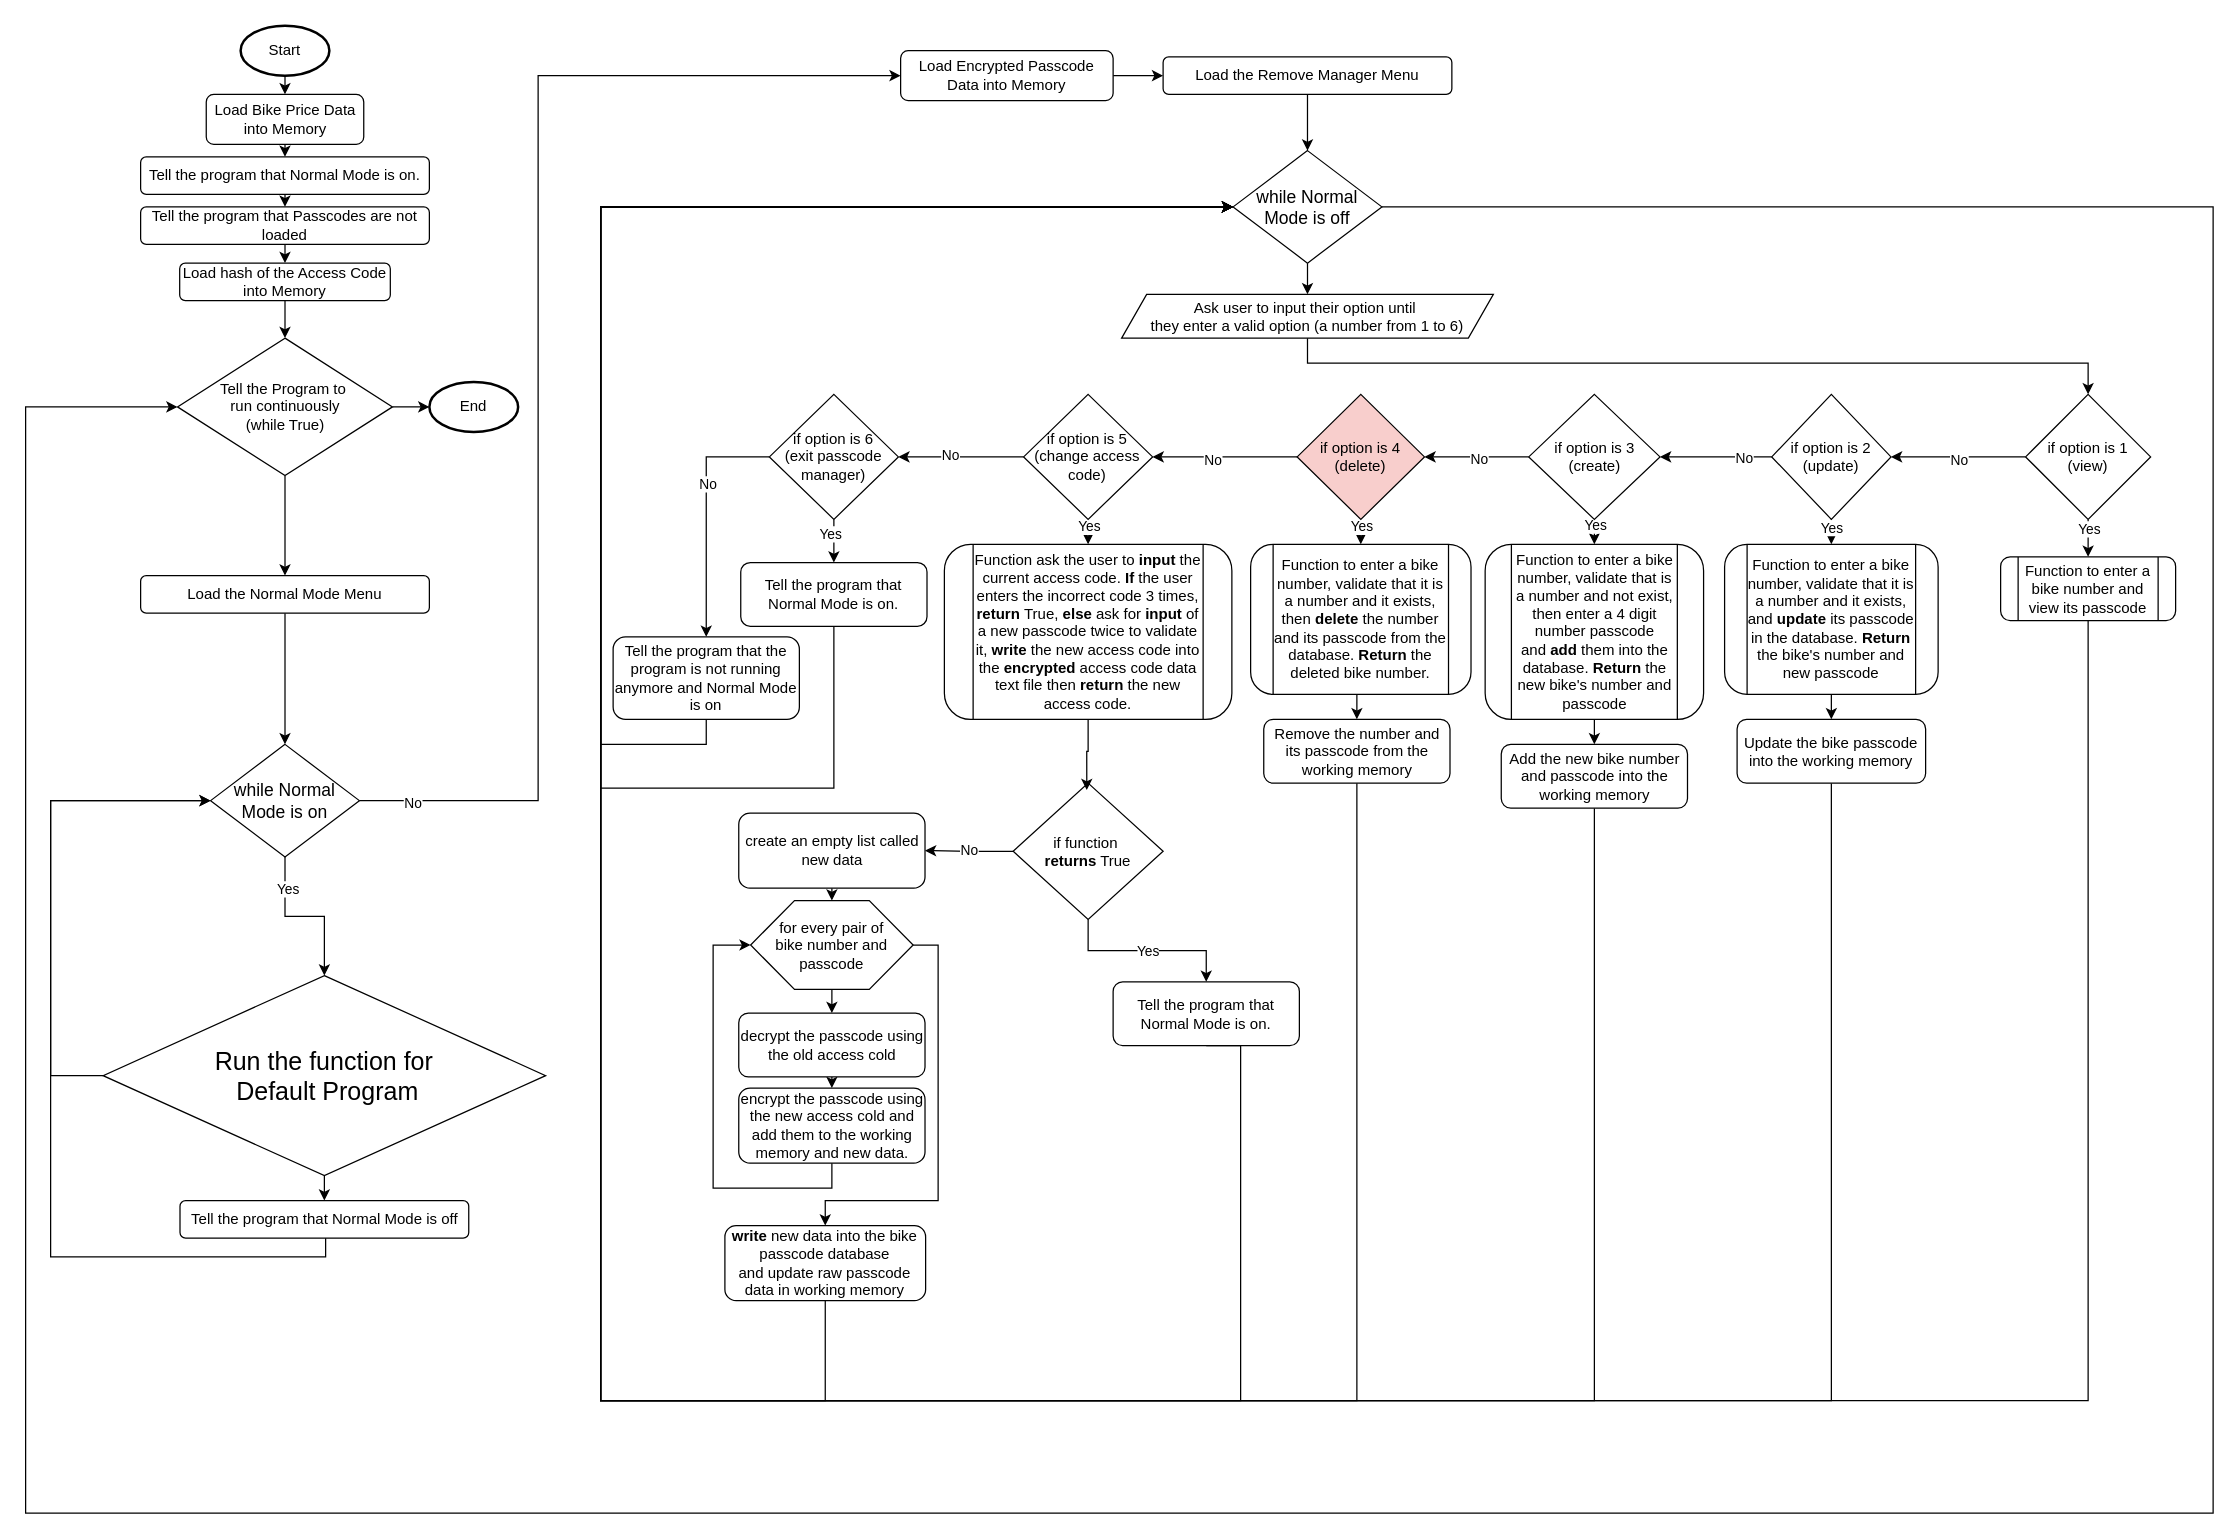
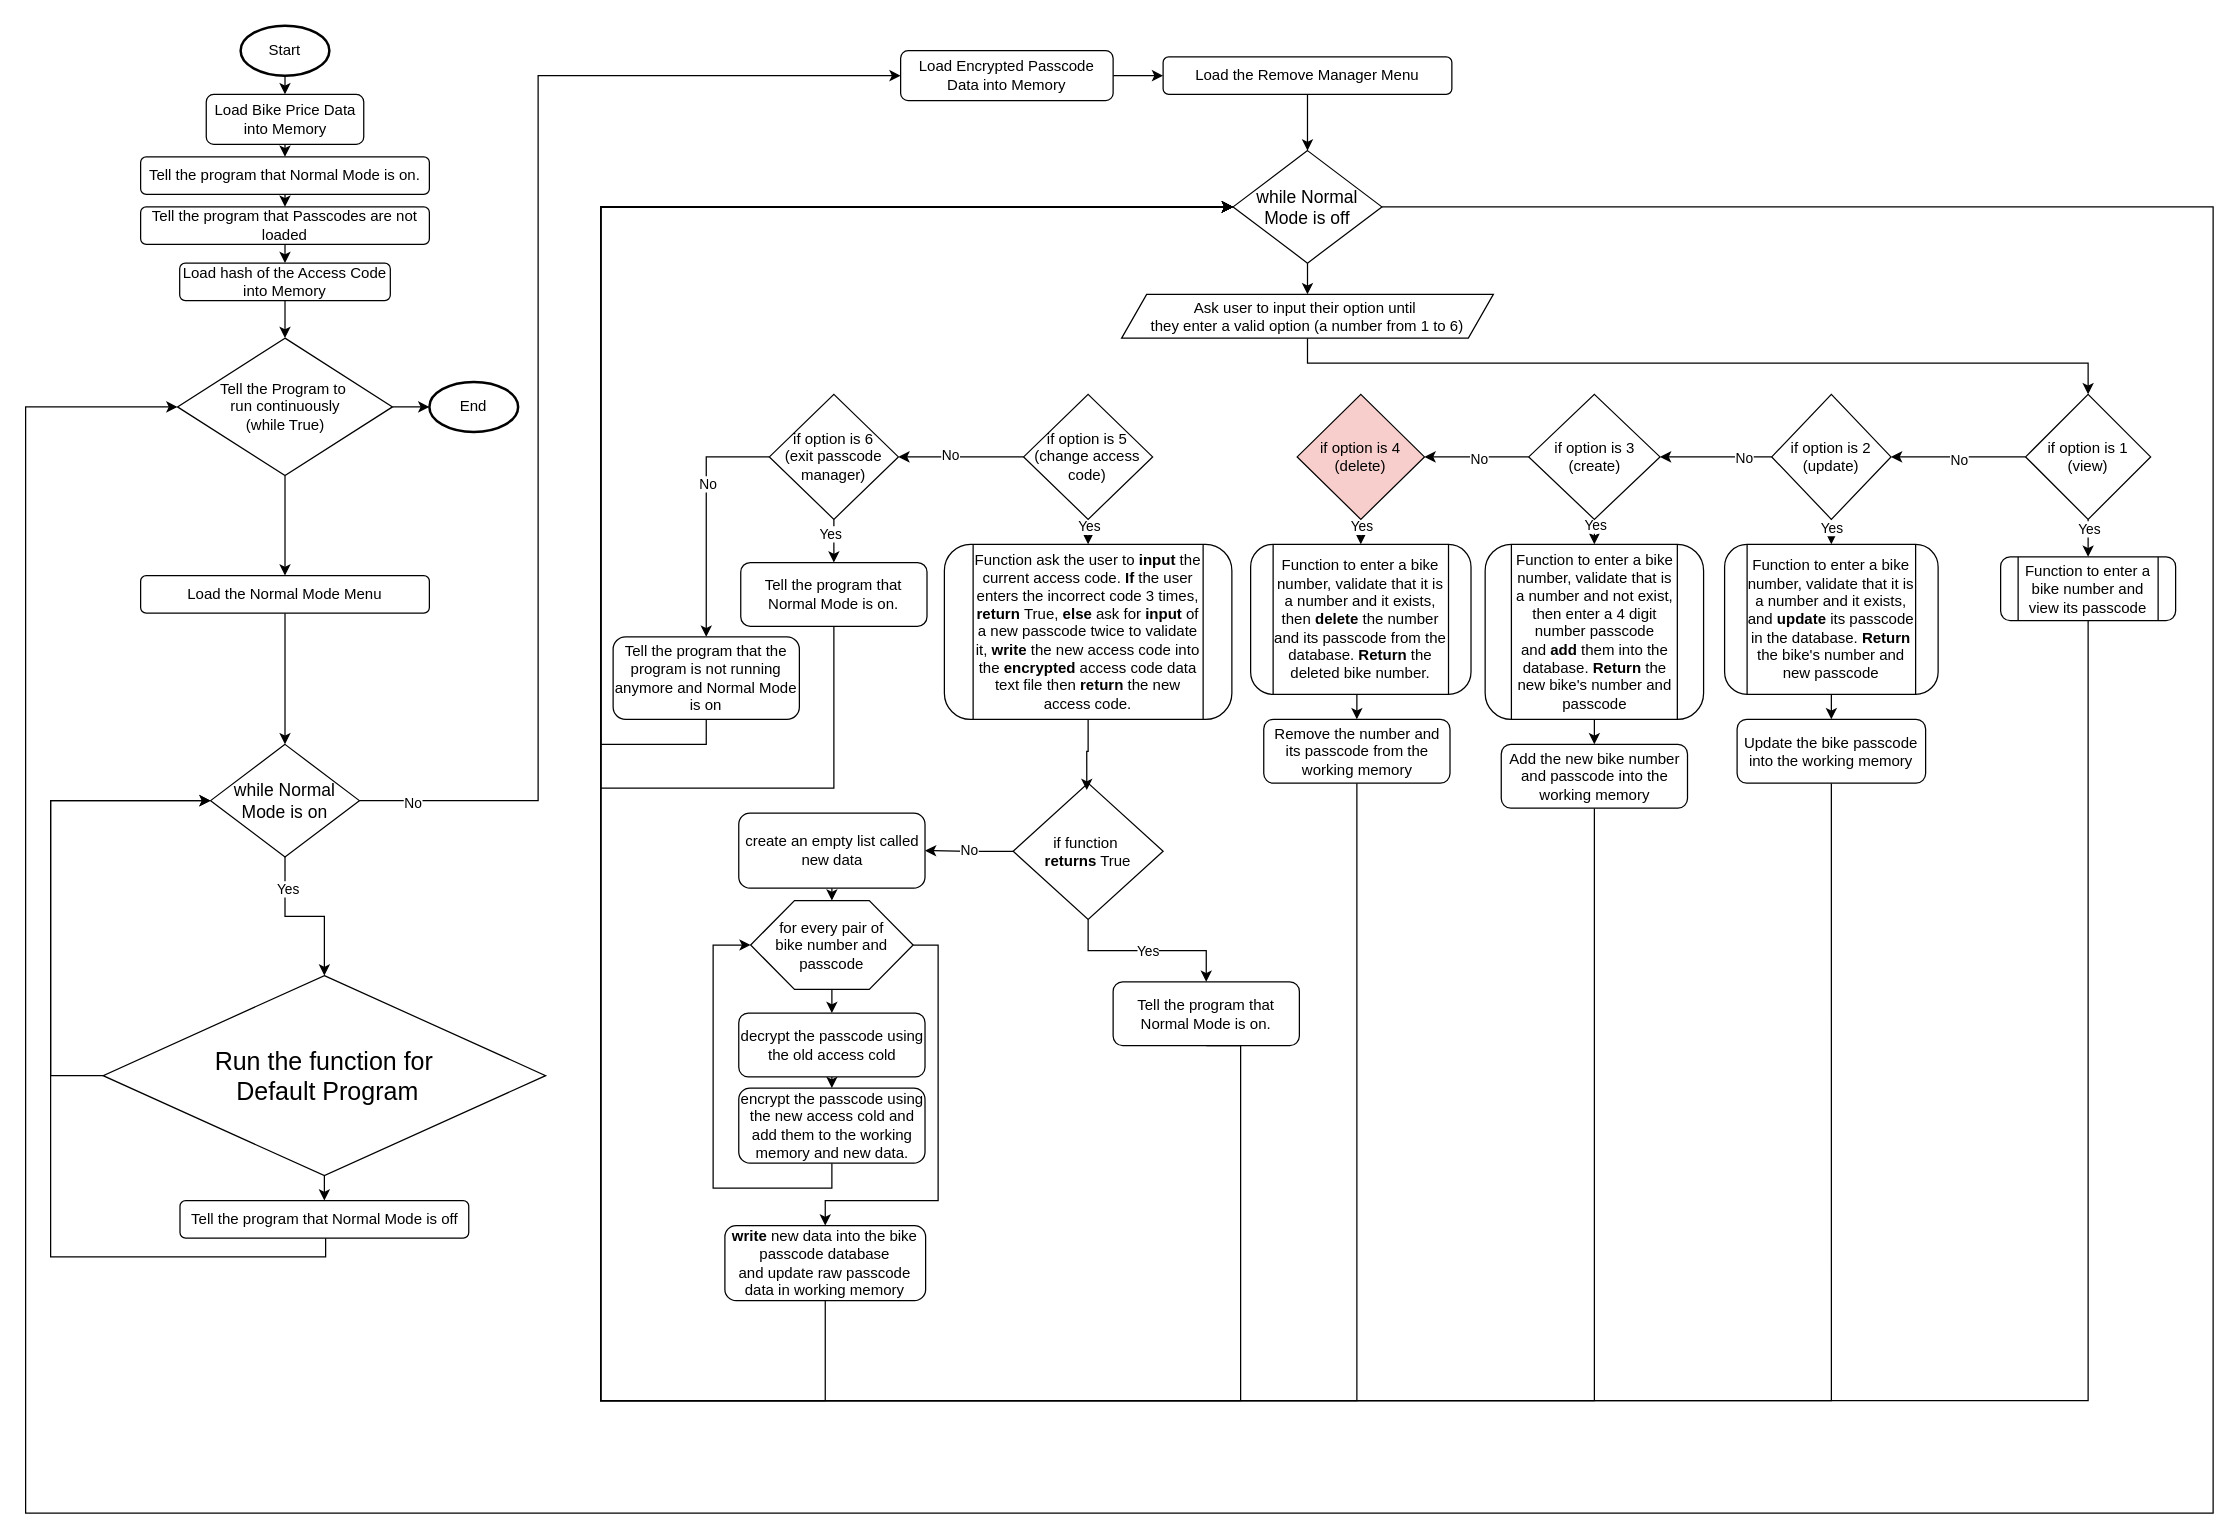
(1229, 457) -> none
